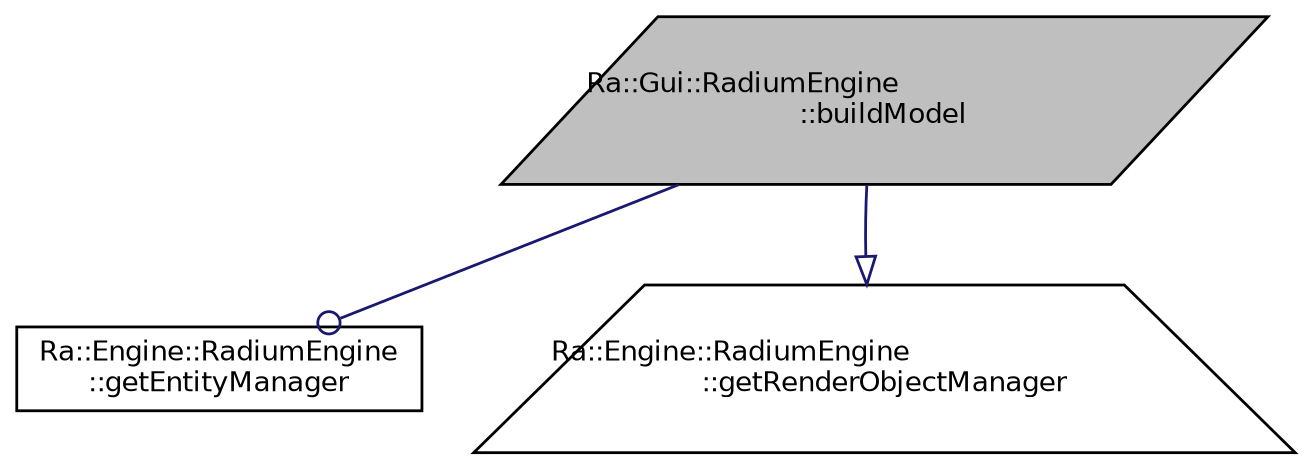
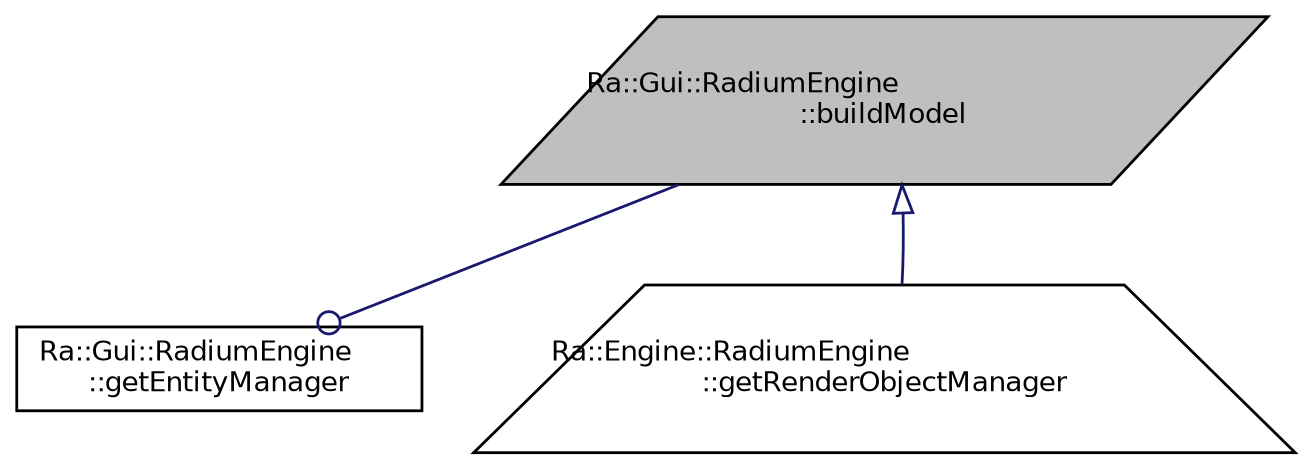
(866, 221) -> (903, 249)
(219, 369) -> (219, 369)
